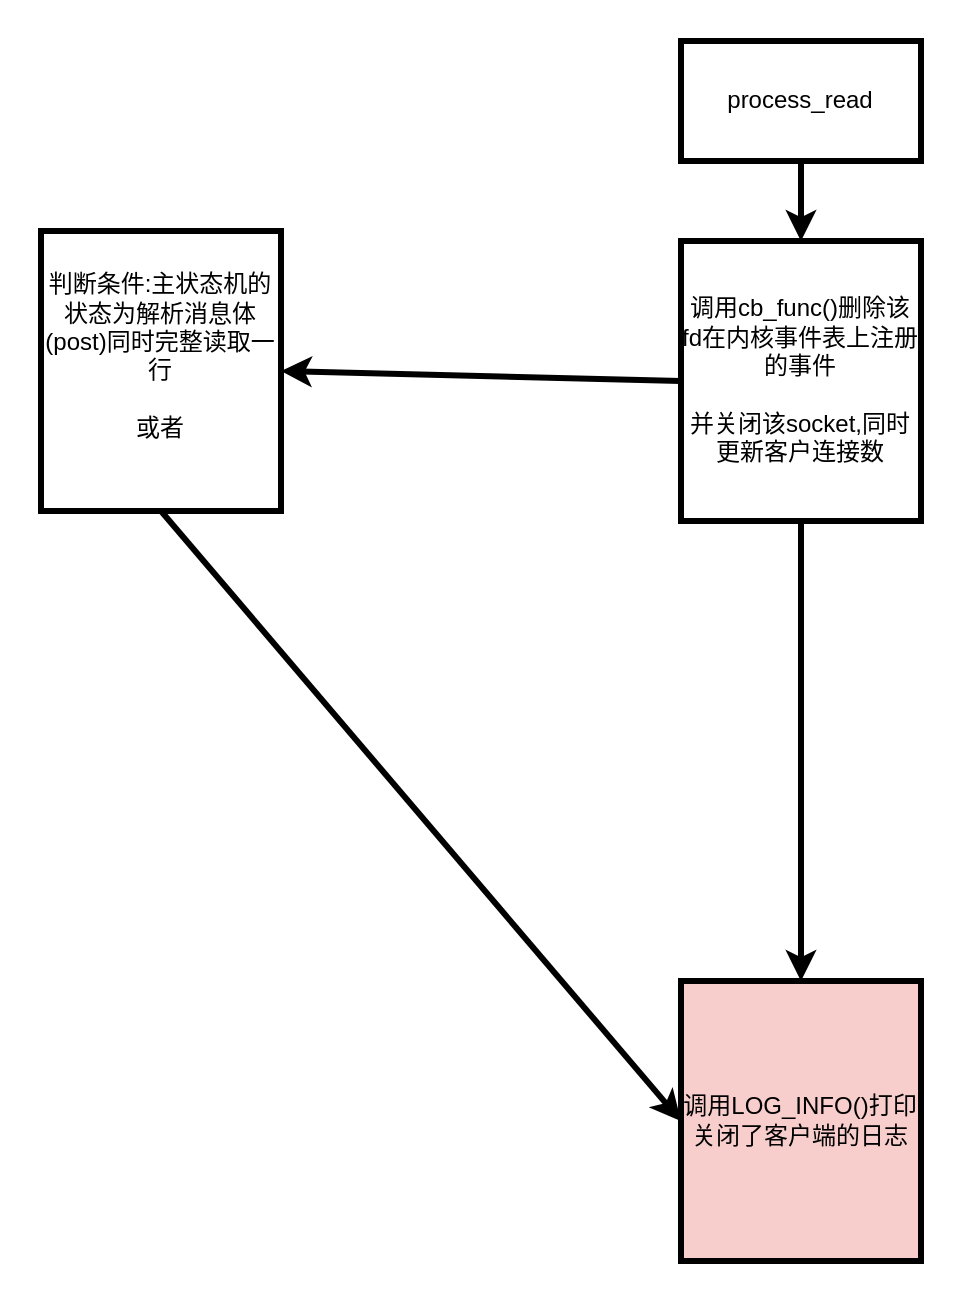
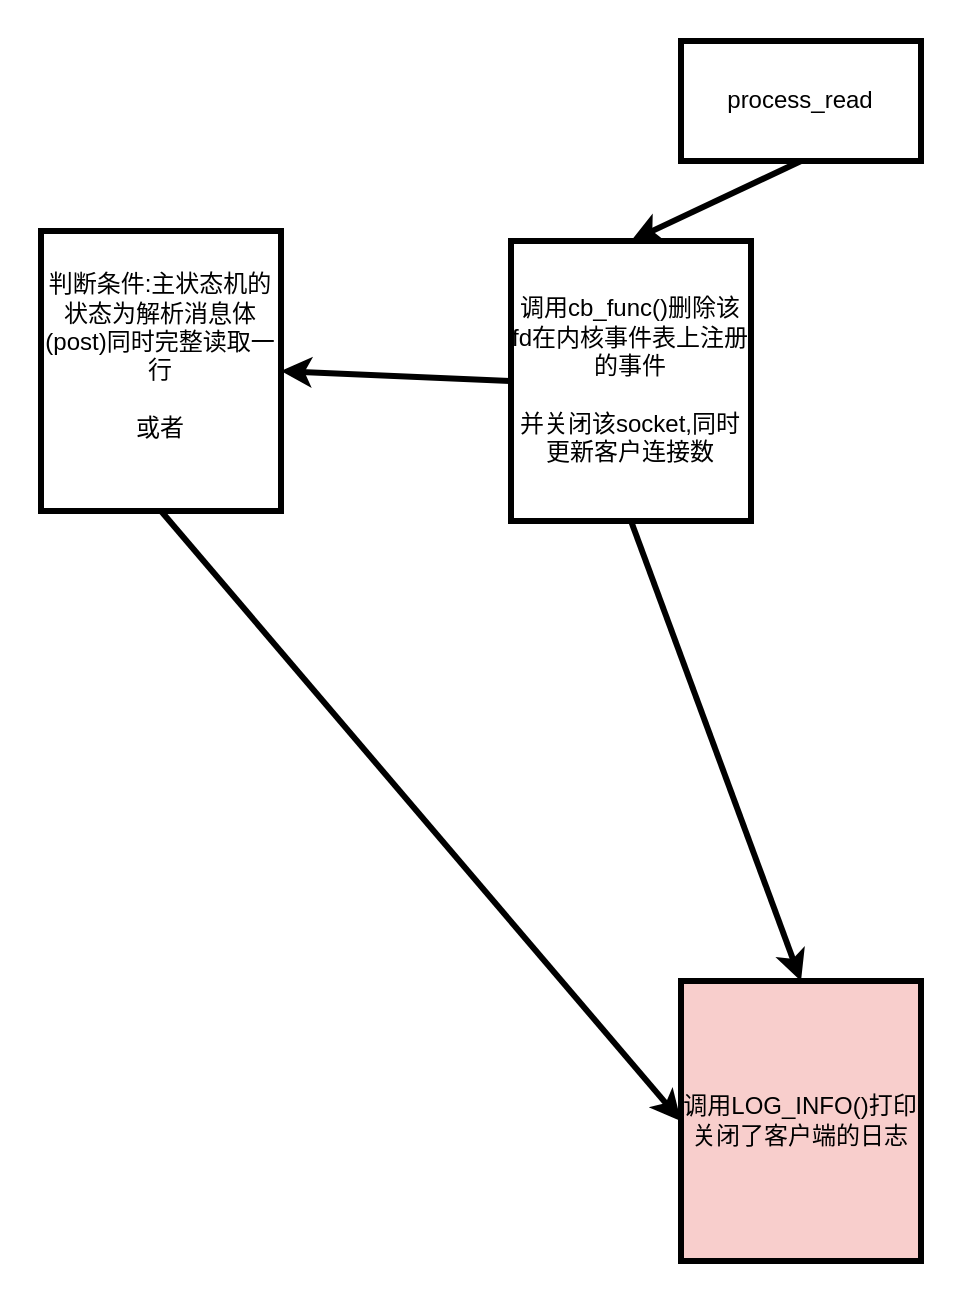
(801, 381) -> (631, 381)
